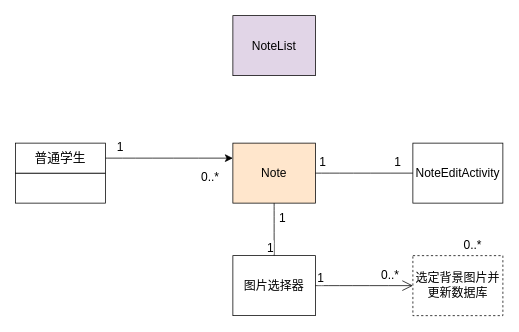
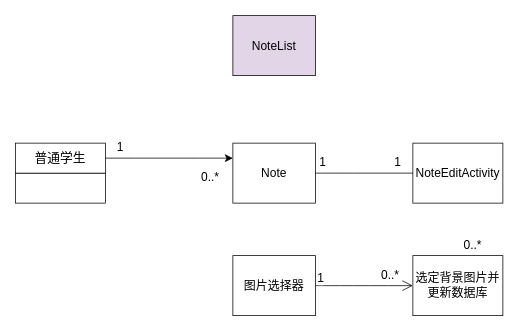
(274, 173) -> (274, 173)
(274, 251) -> none
(458, 285) -> (458, 285)
